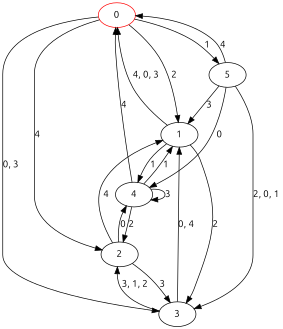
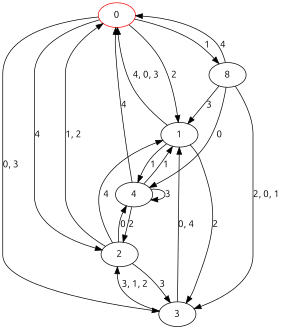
(228, 75) -> (228, 75)
none -> (65, 139)
